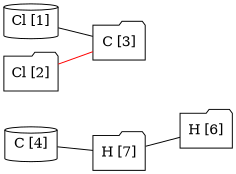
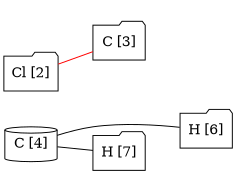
(31, 21) -> none
(163, 142) -> (118, 125)
